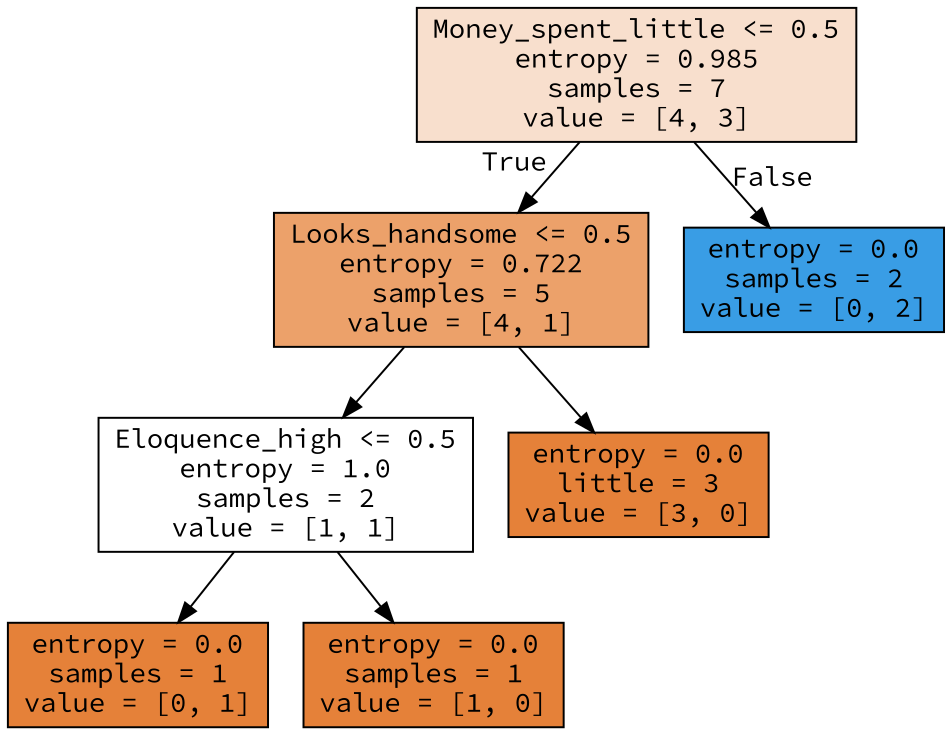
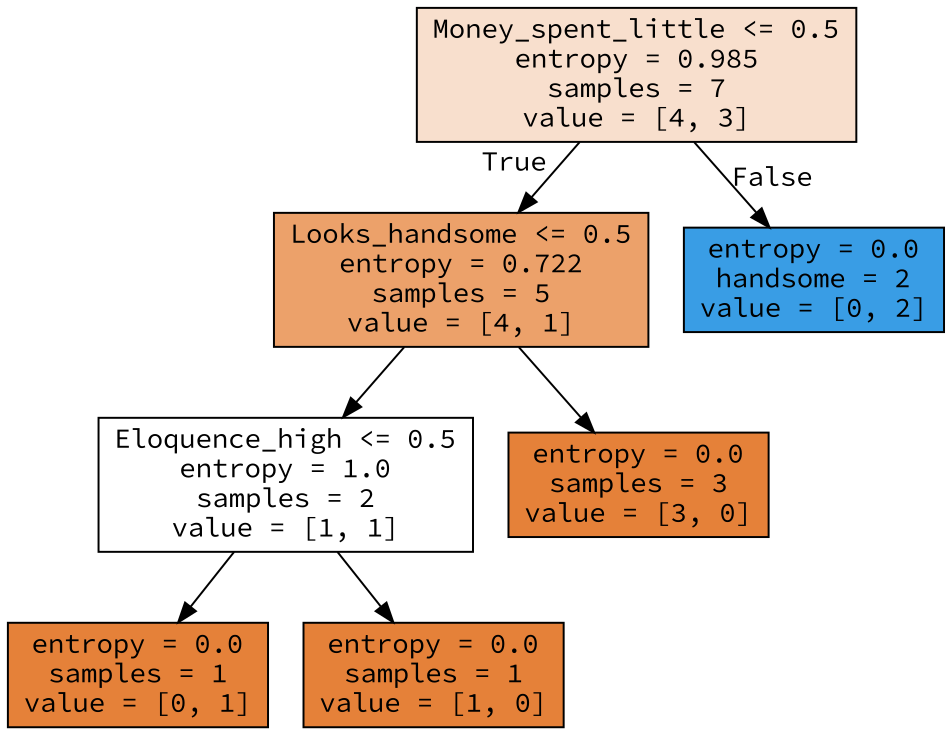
(814, 280) -> (814, 280)
(639, 485) -> (639, 485)
